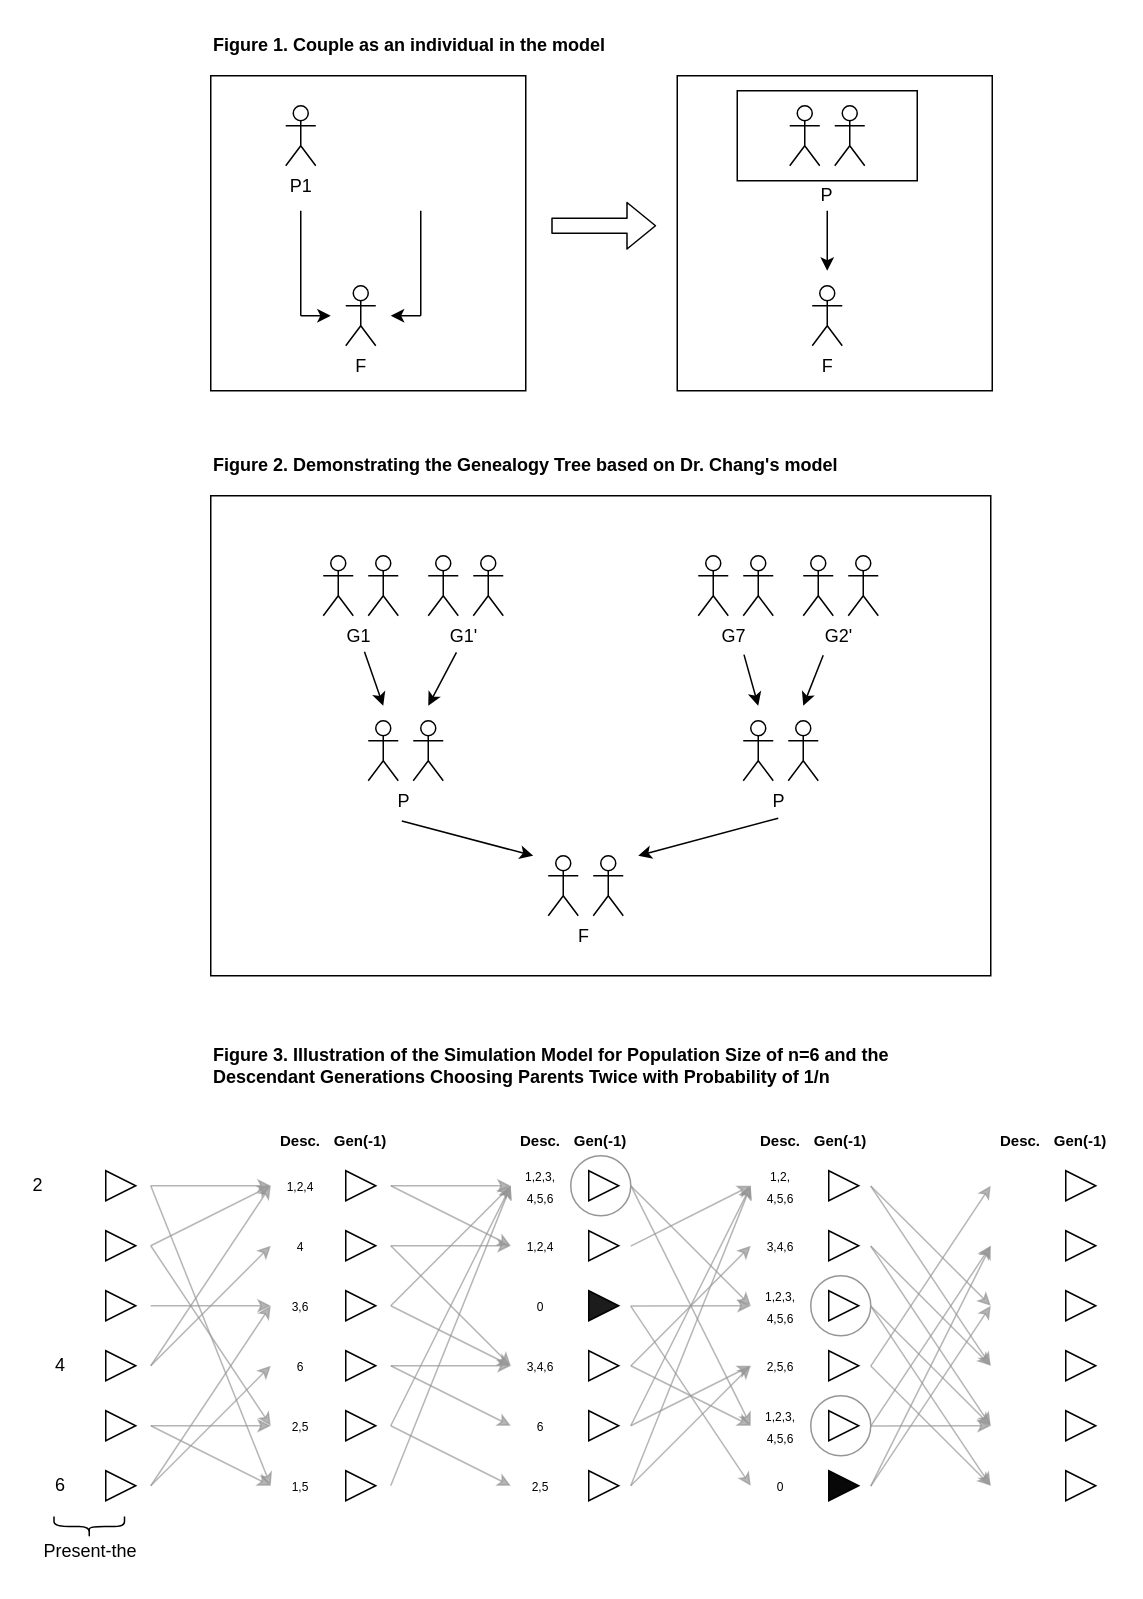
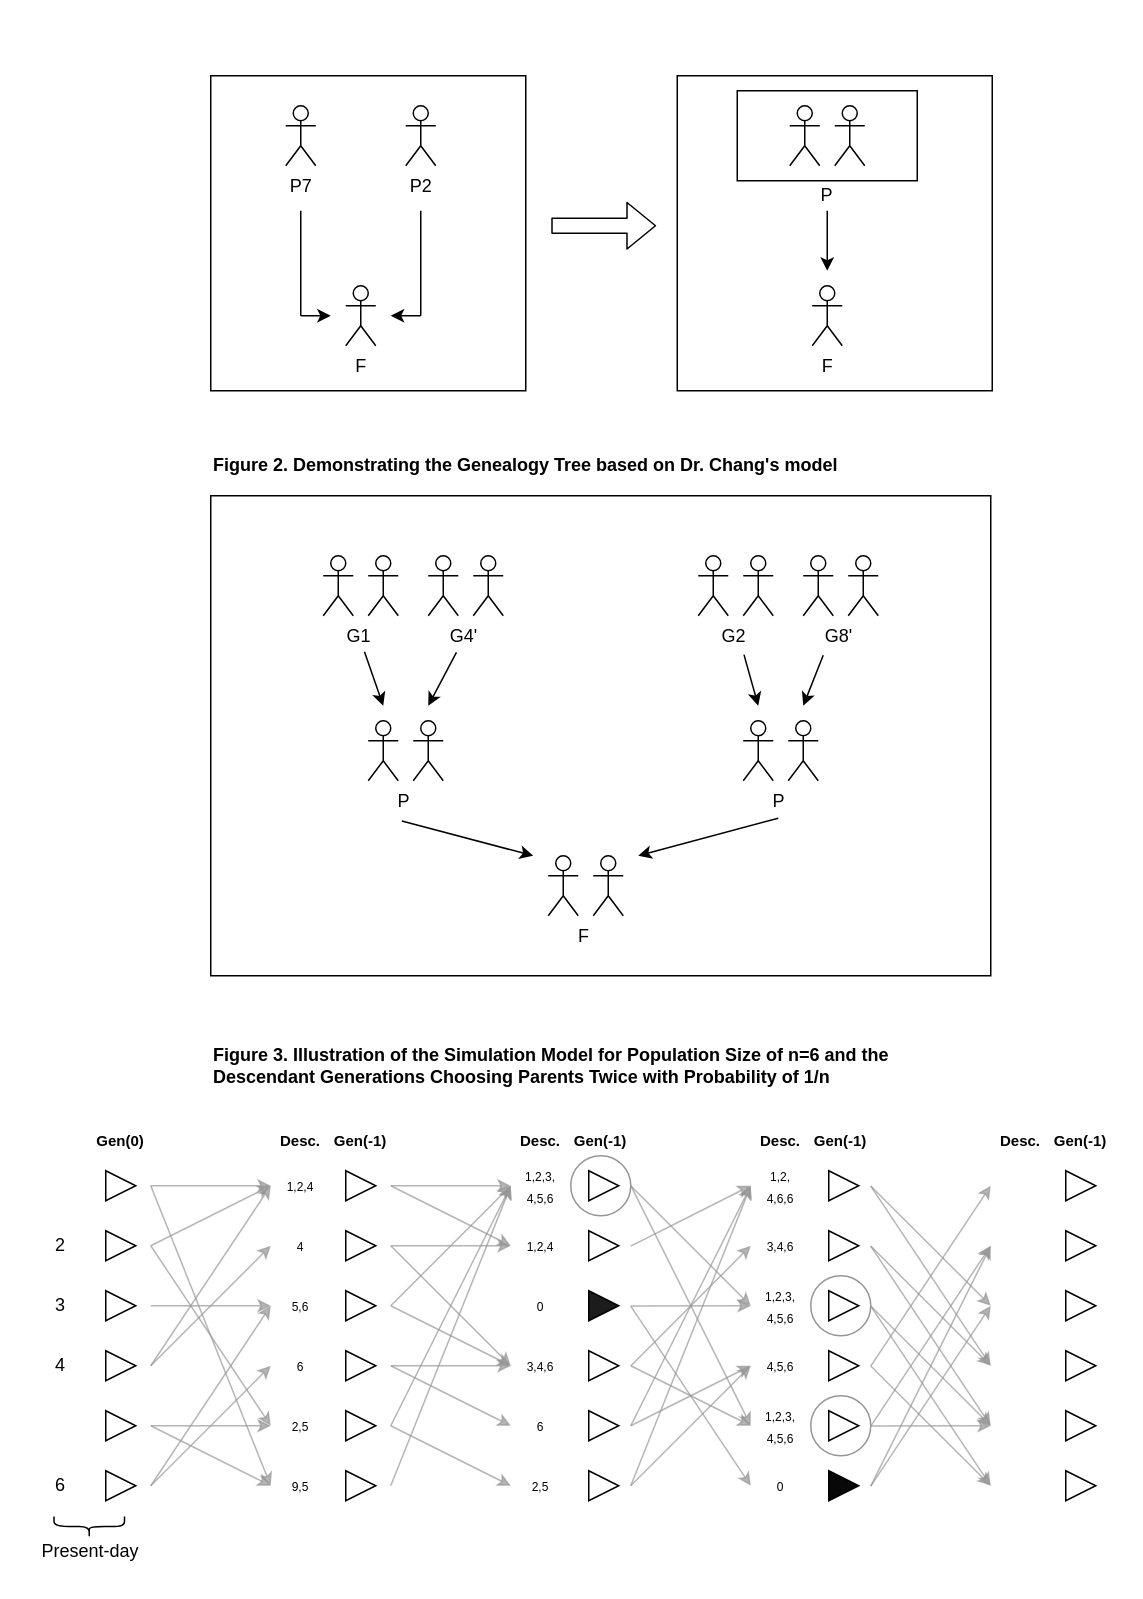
(601, 46) -> none
none -> (421, 136)
(302, 187) -> (302, 187)
(464, 637) -> (464, 637)
(734, 637) -> (734, 637)
(839, 637) -> (839, 637)
none -> (121, 1141)
(38, 1186) -> (61, 1246)
(781, 1186) -> (781, 1186)
none -> (61, 1306)
(301, 1306) -> (301, 1306)
(781, 1366) -> (781, 1366)
(301, 1486) -> (301, 1486)
(91, 1552) -> (91, 1552)
